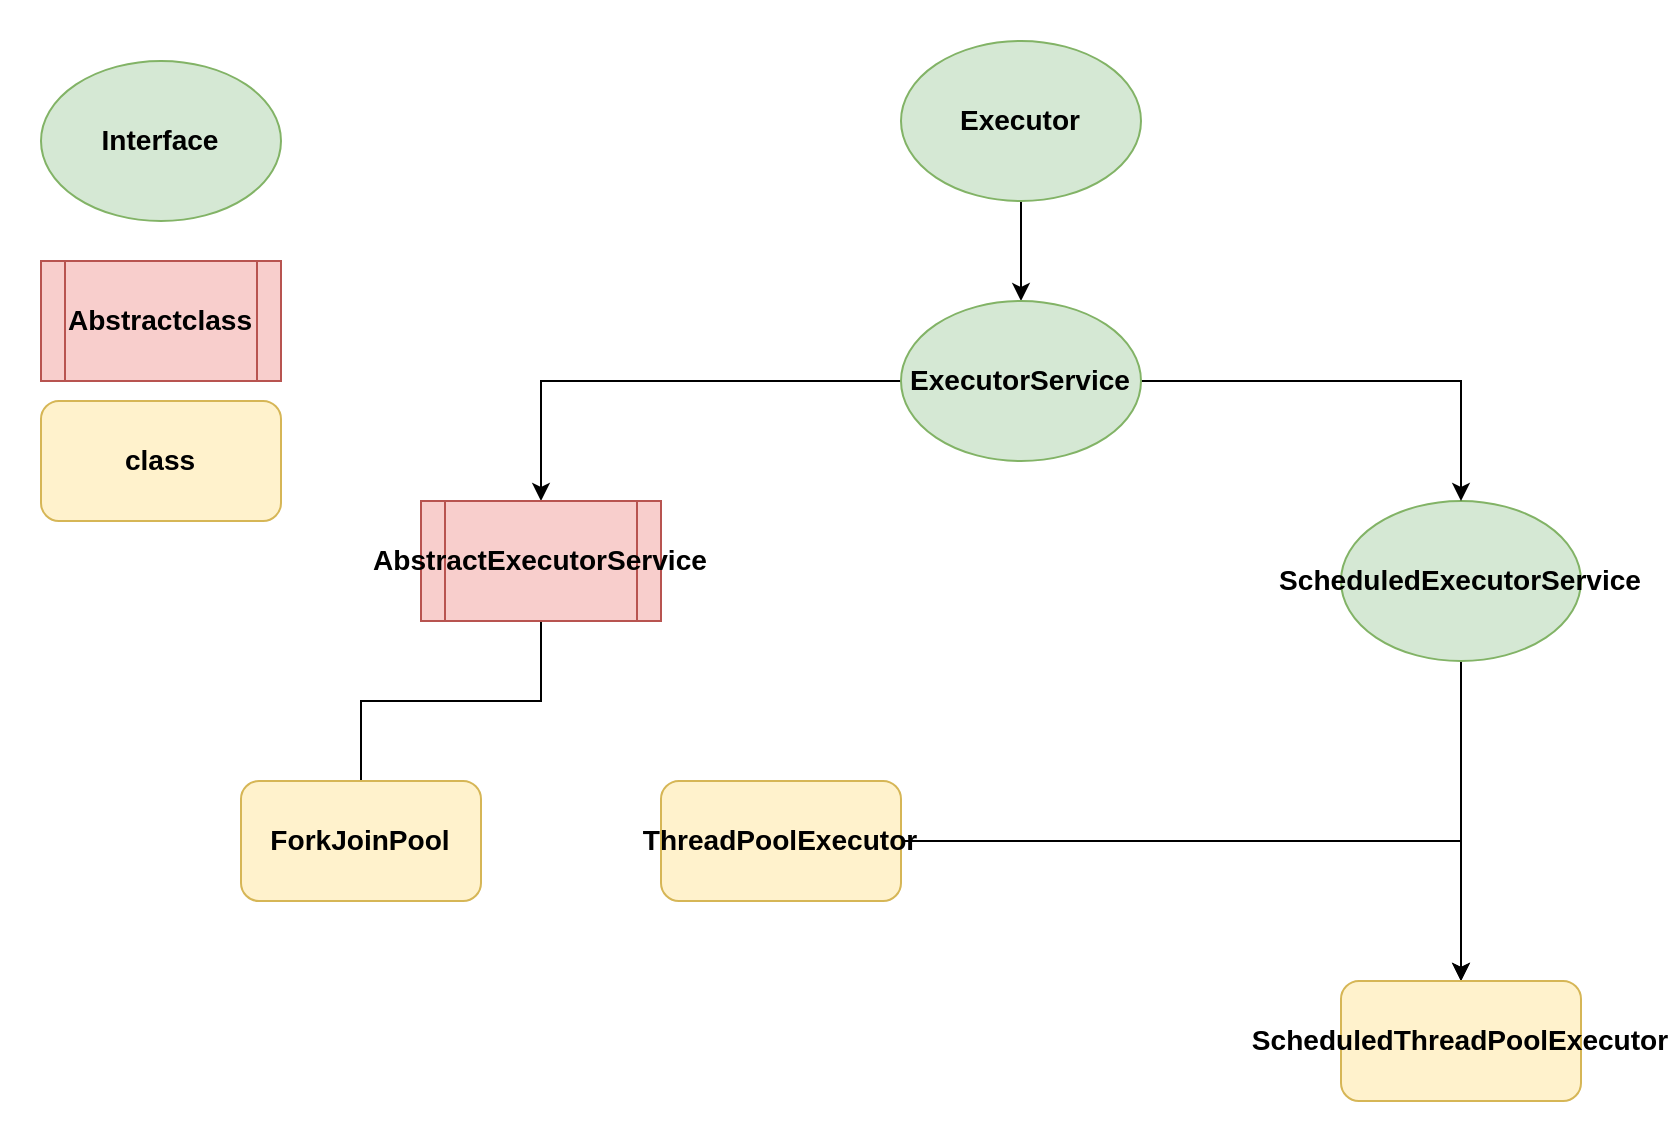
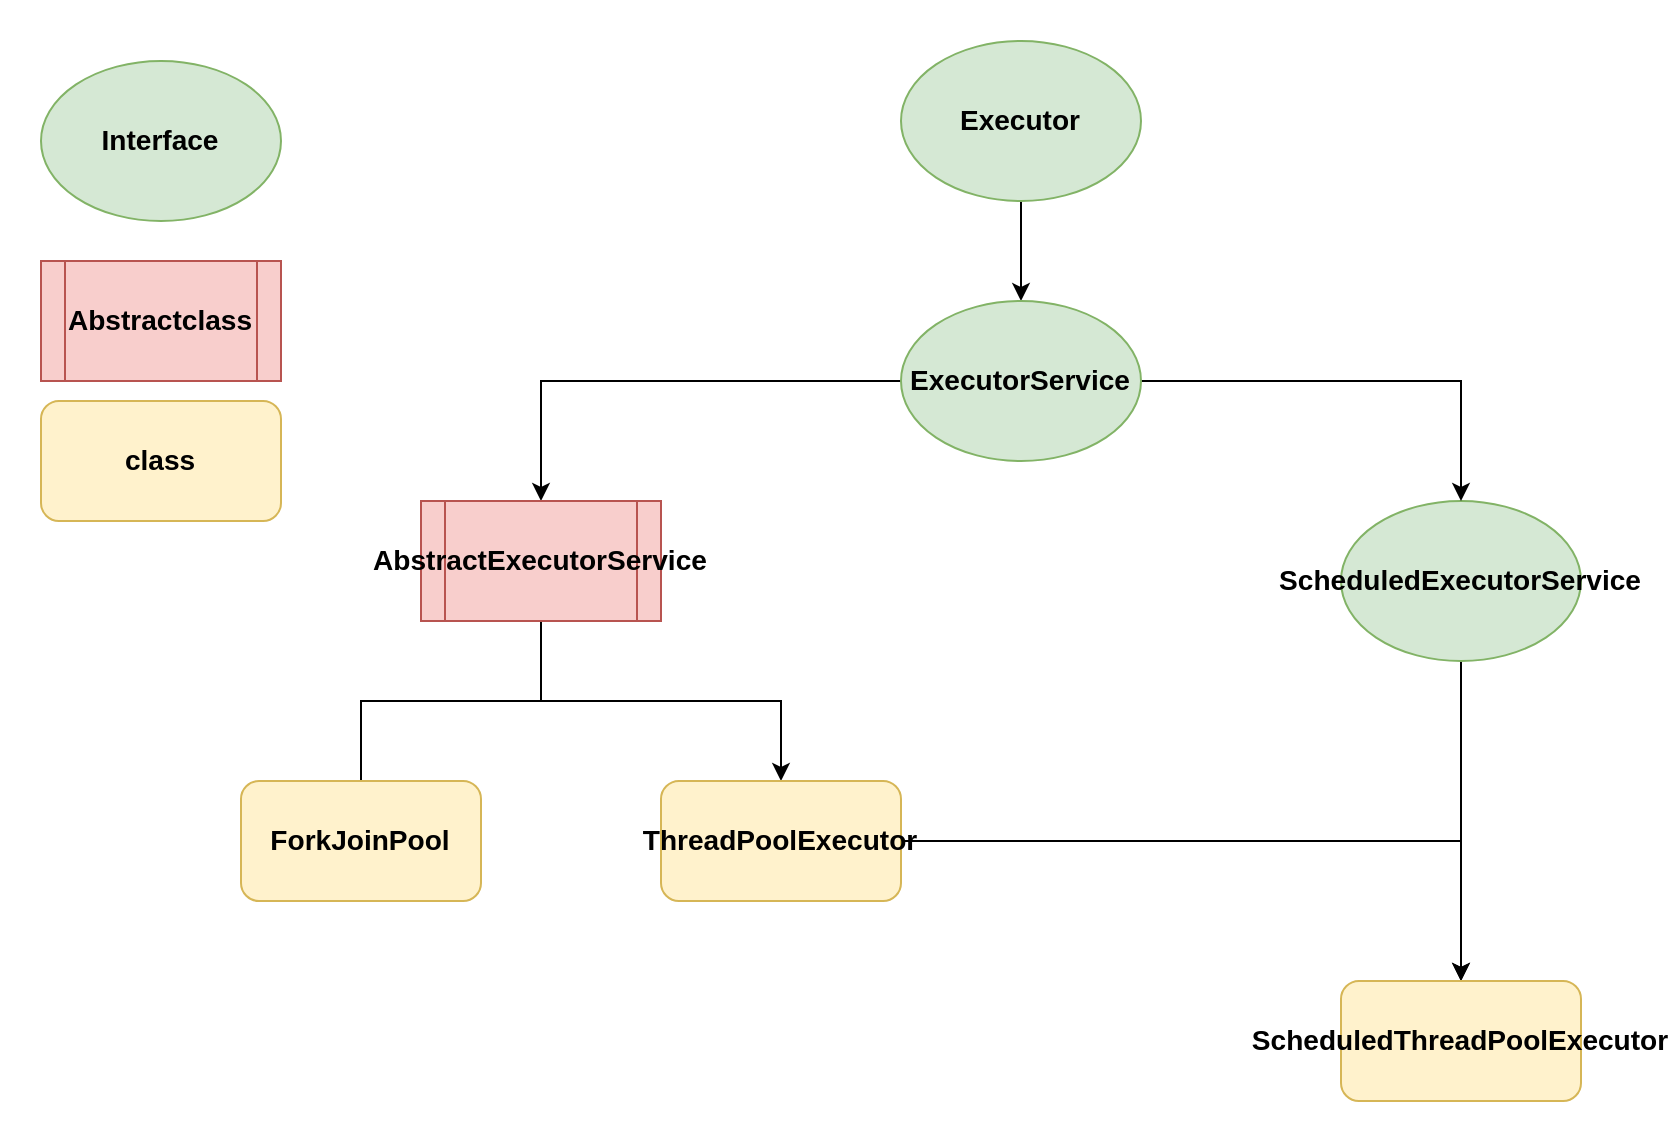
none -> (696, 701)
